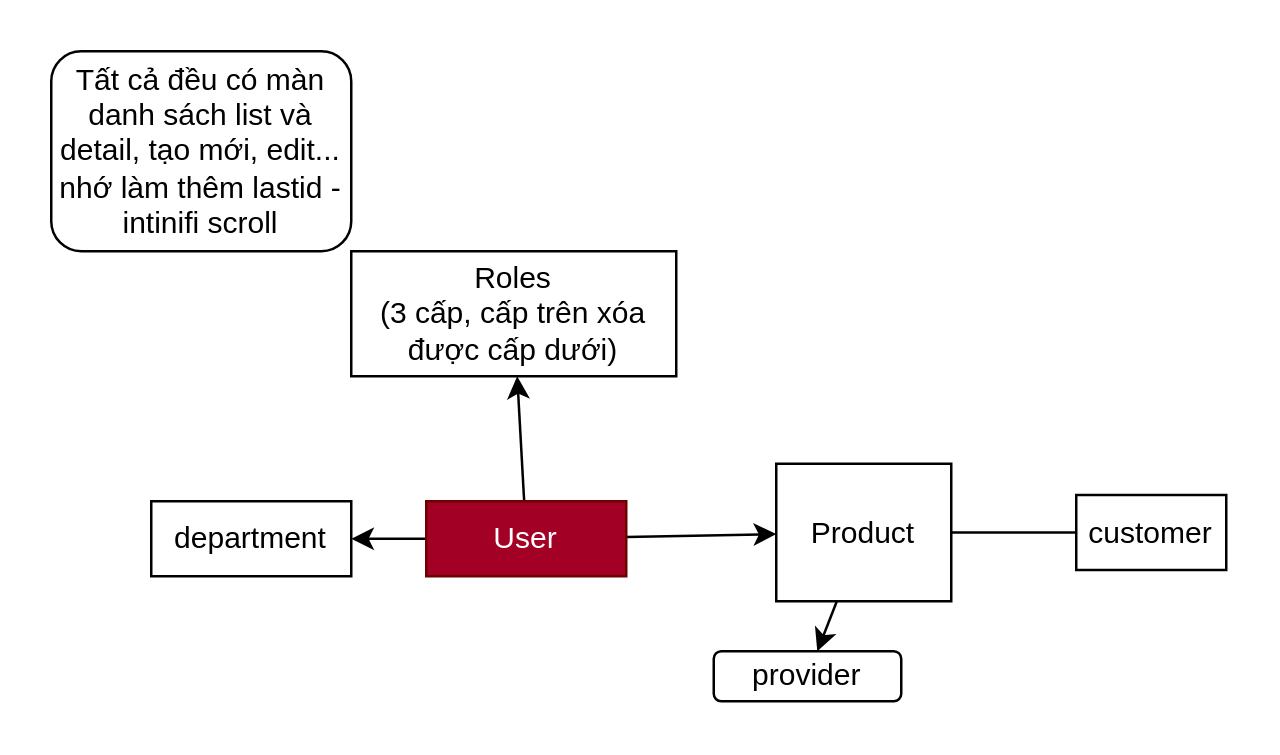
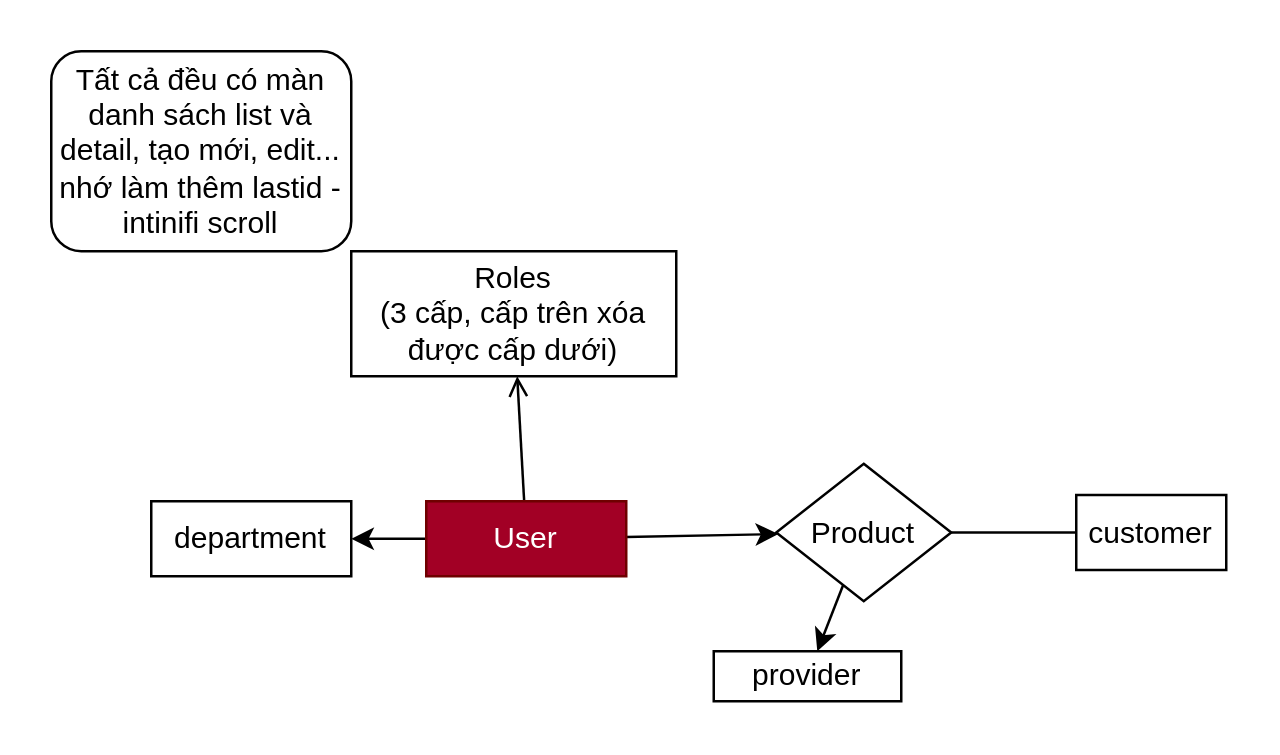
(518, 394) -> (518, 390)
(864, 533) -> (864, 533)
(808, 676) -> (808, 676)
